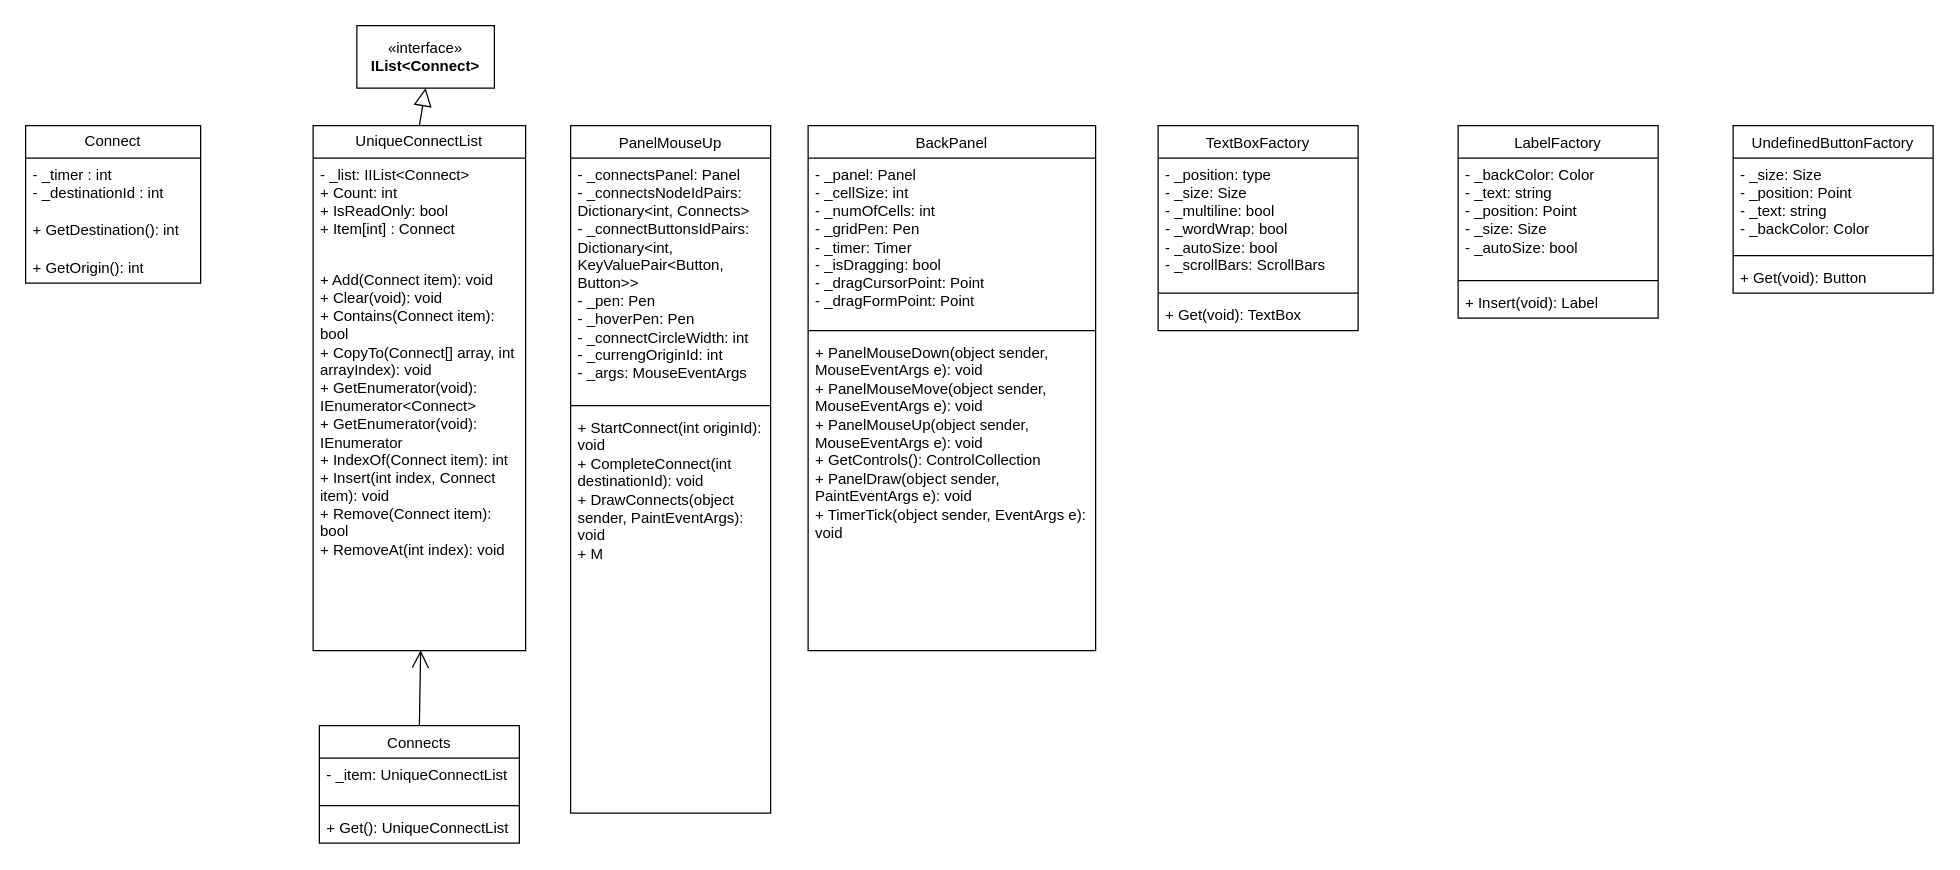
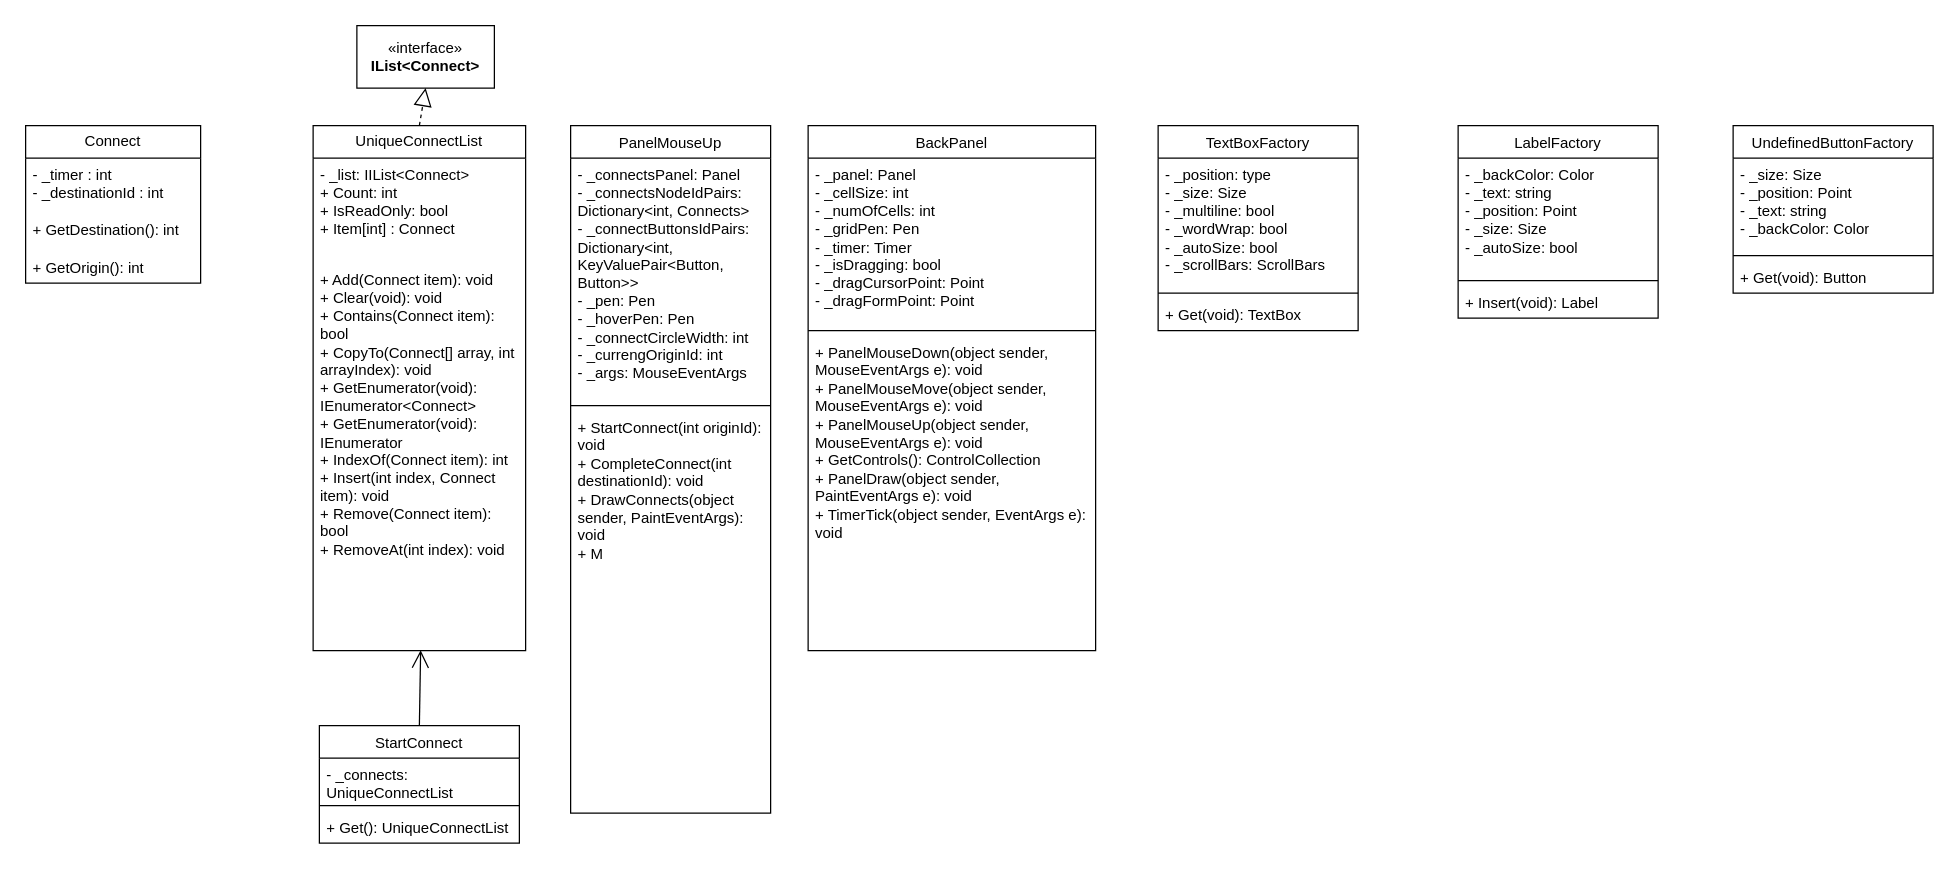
(421, 115) -> (421, 115)
(419, 743) -> (419, 743)
(421, 785) -> (421, 785)
